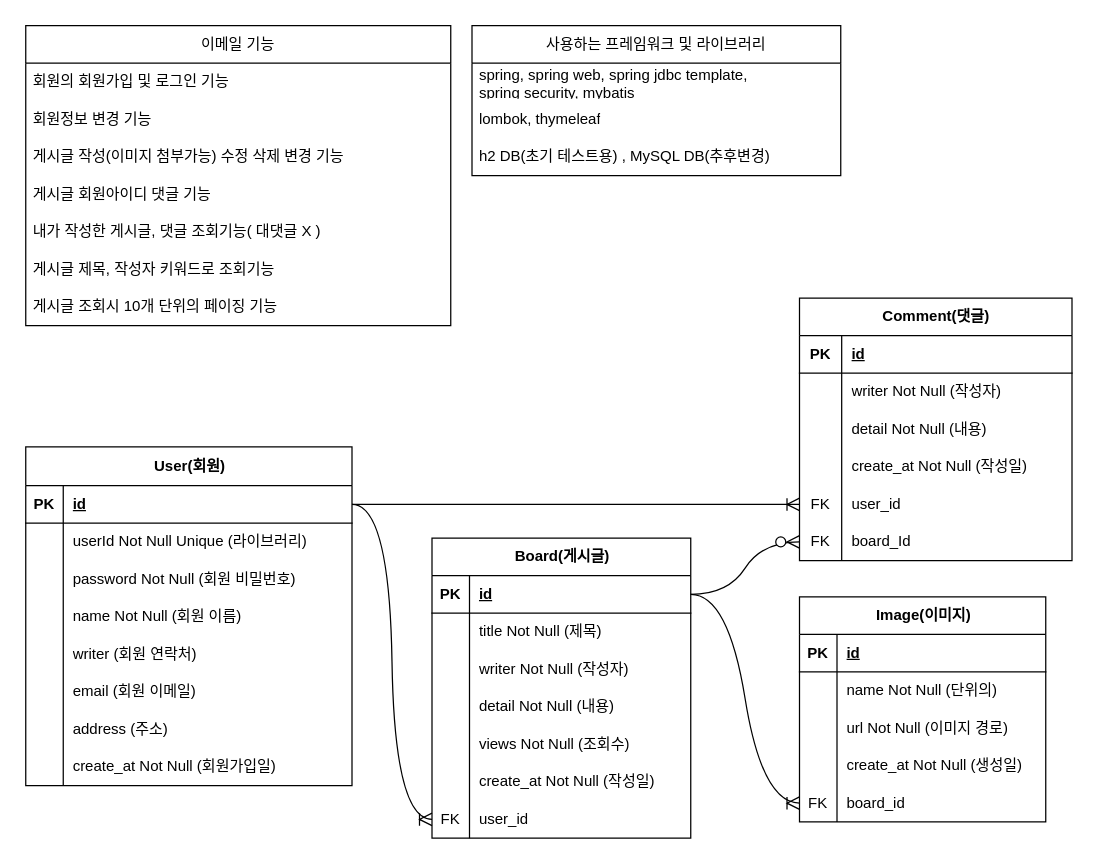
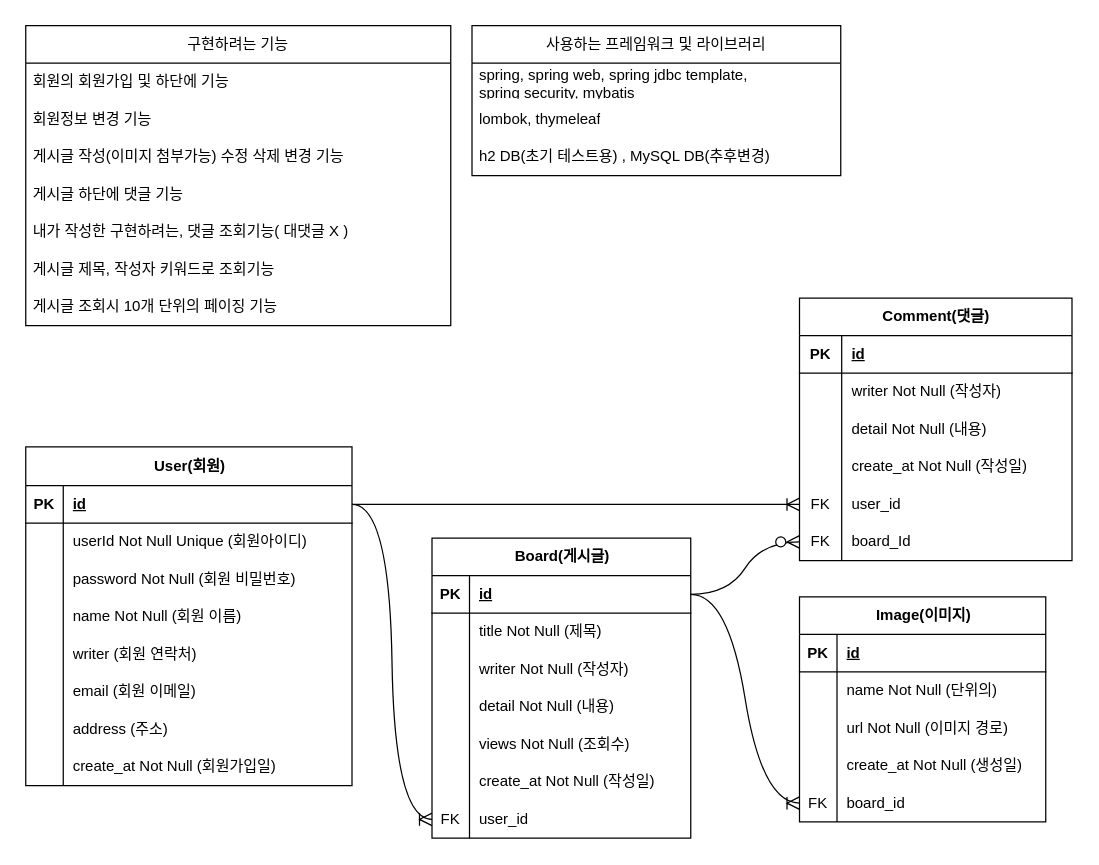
(238, 44) -> (238, 44)
(140, 82) -> (140, 82)
(130, 194) -> (115, 194)
(191, 232) -> (206, 232)
(202, 542) -> (202, 542)
